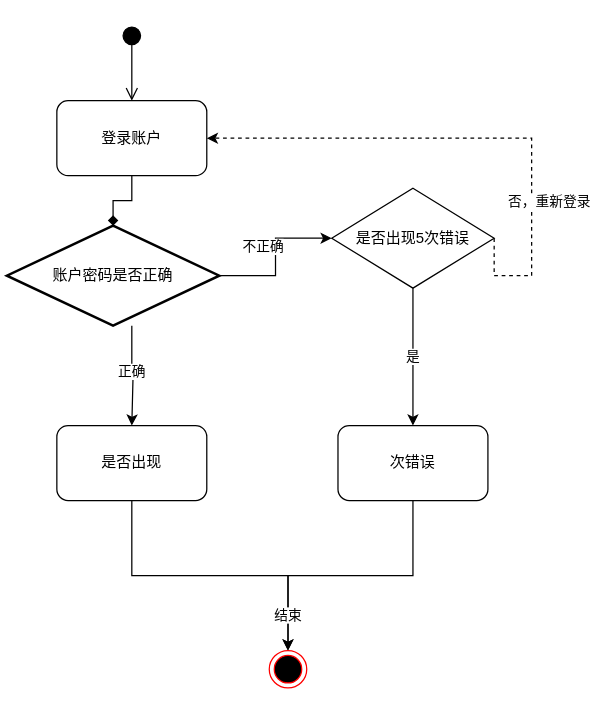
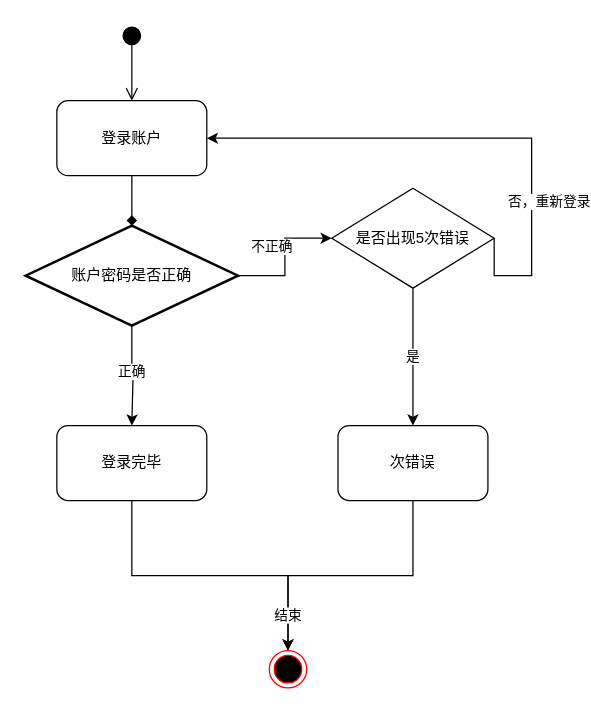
(403, 138) -> (403, 138)
(113, 276) -> (132, 276)
(132, 463) -> (132, 463)
